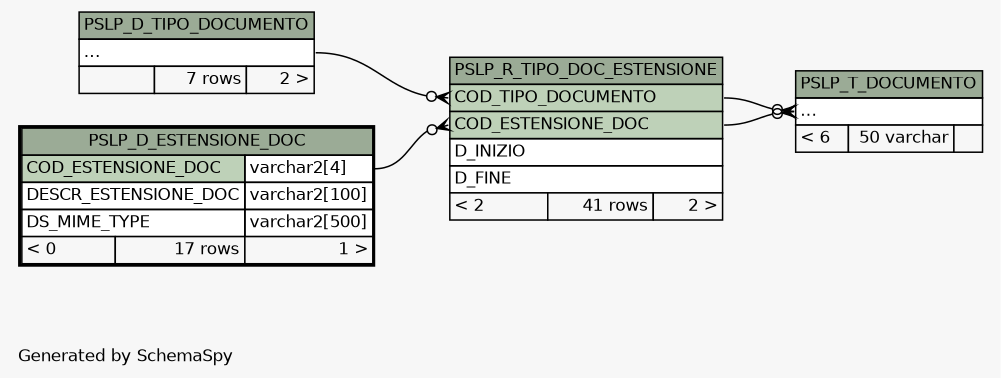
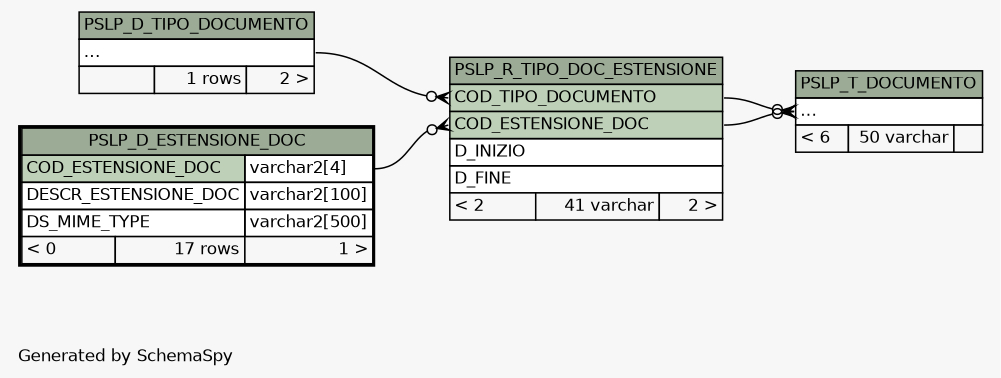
(214, 79) -> (214, 79)
(616, 206) -> (610, 206)
